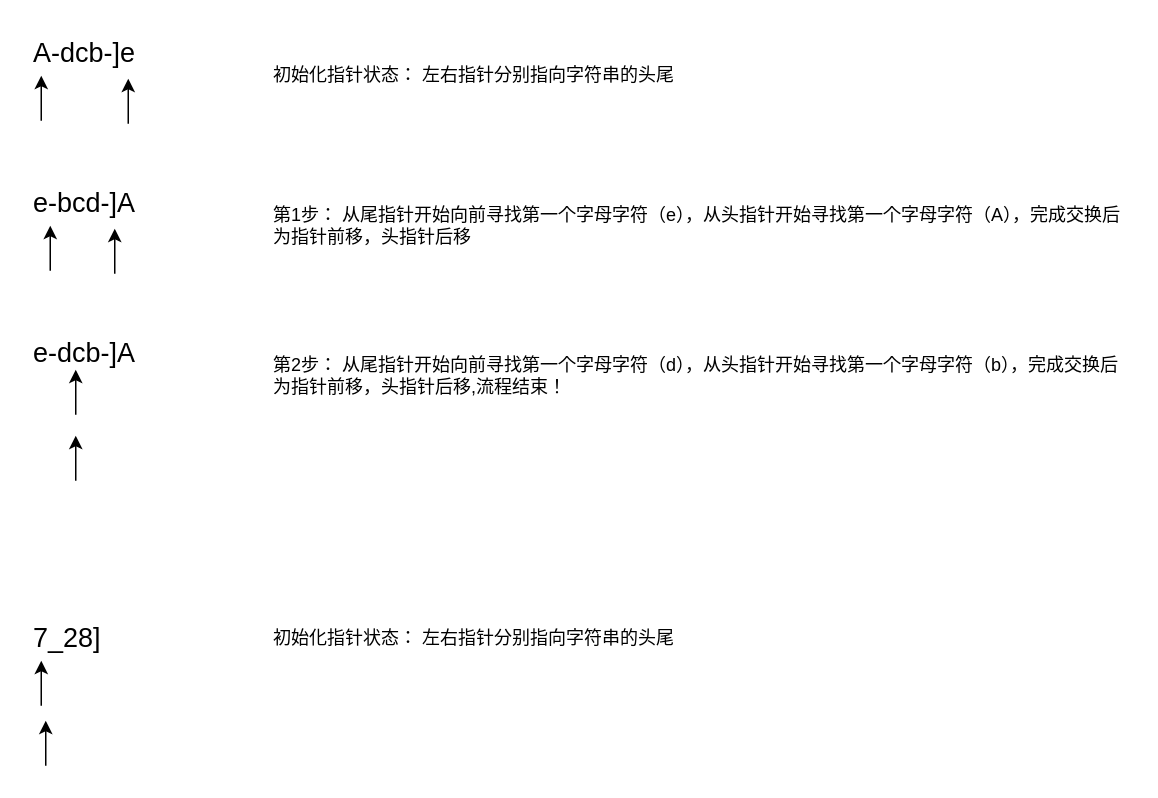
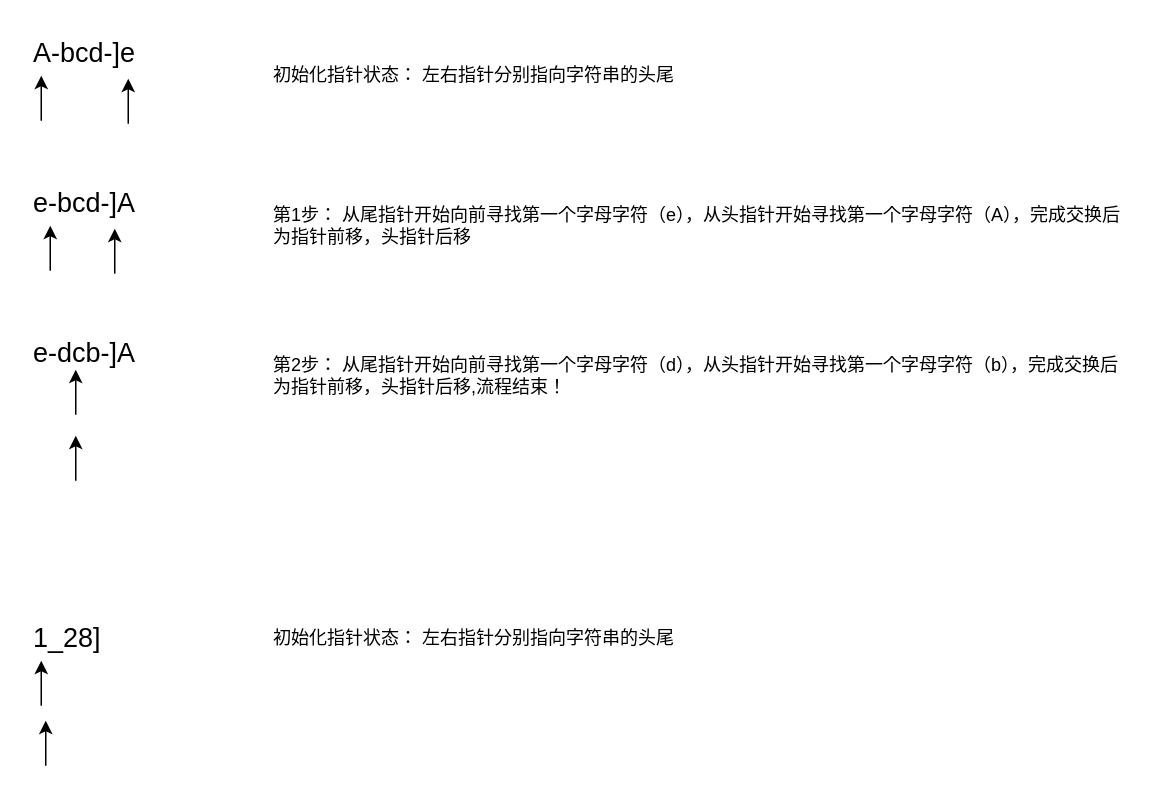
(74, 53) -> (74, 53)
(59, 638) -> (59, 638)
